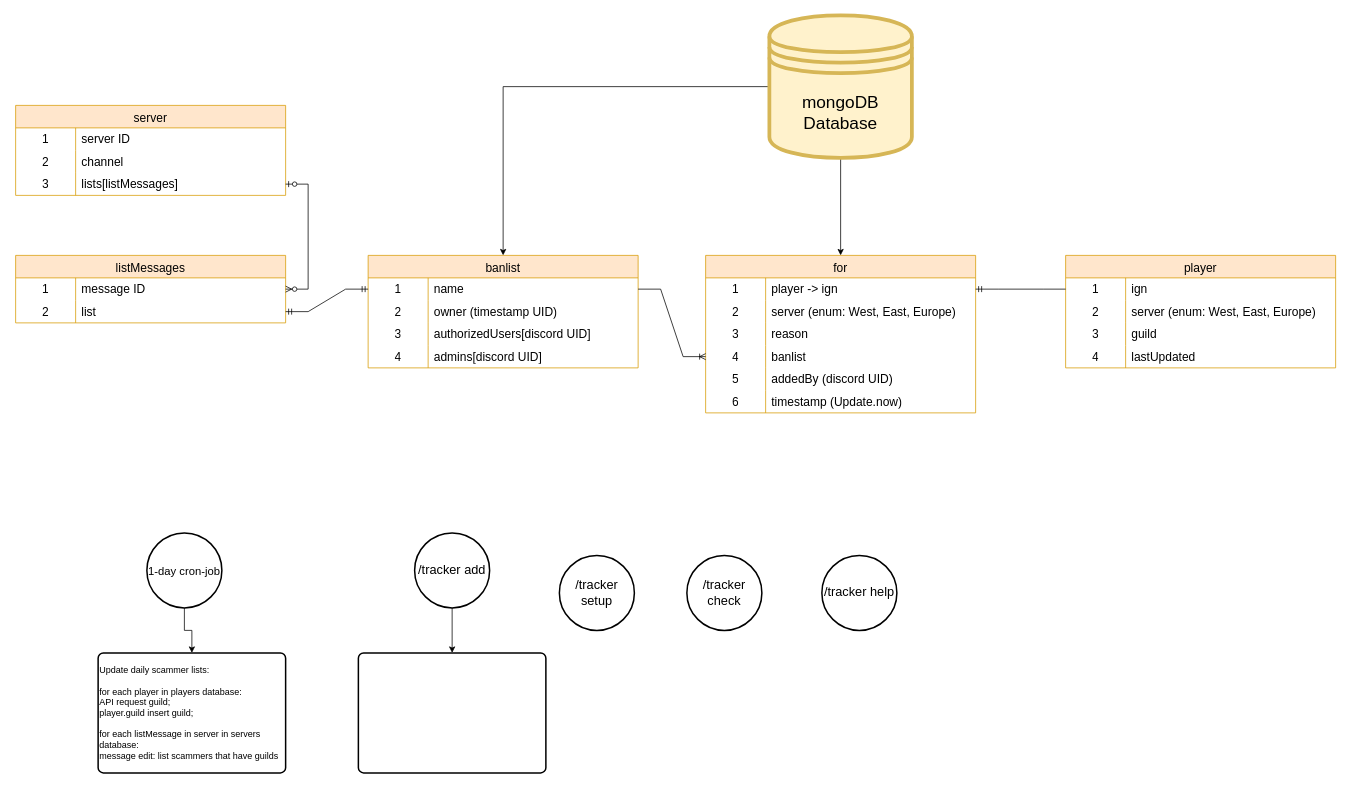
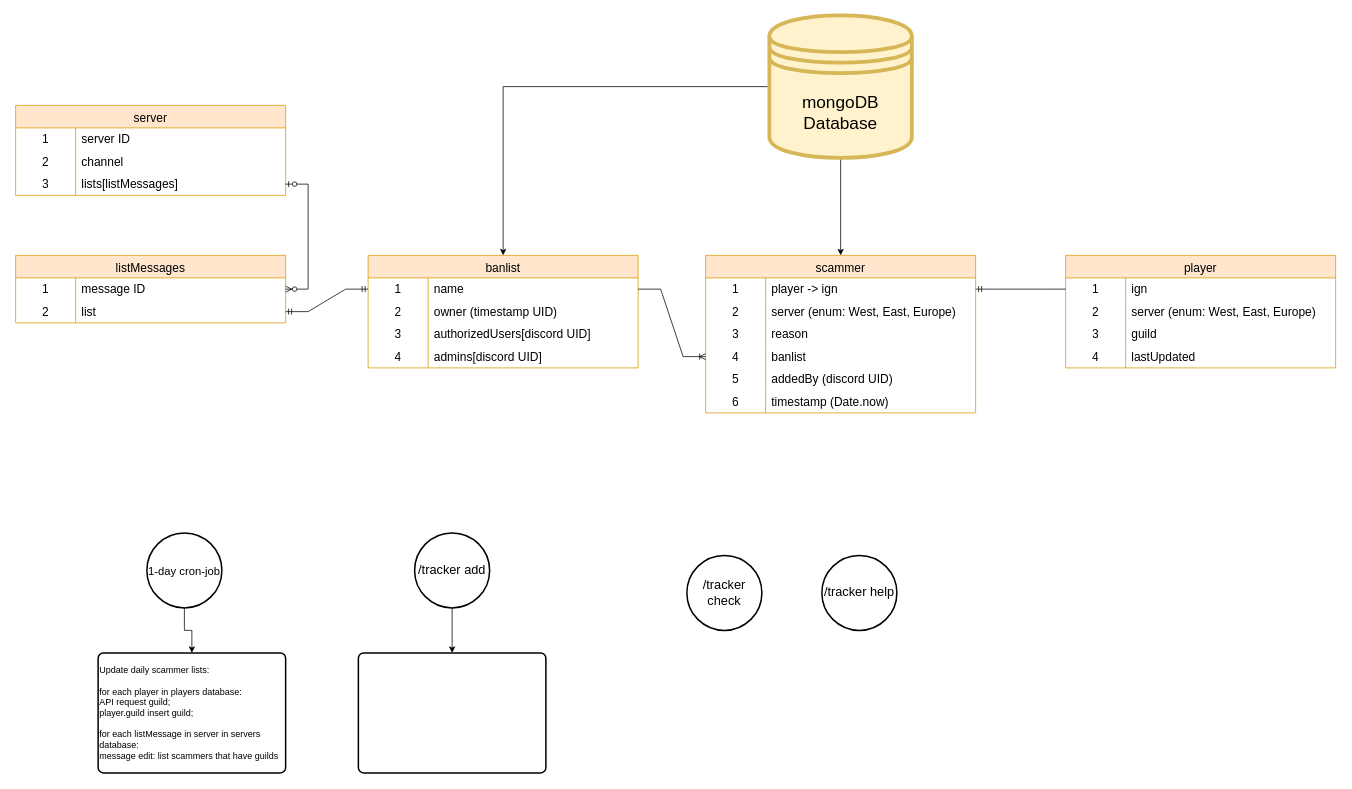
(840, 268) -> (840, 268)
(841, 402) -> (834, 402)
(597, 593) -> none
